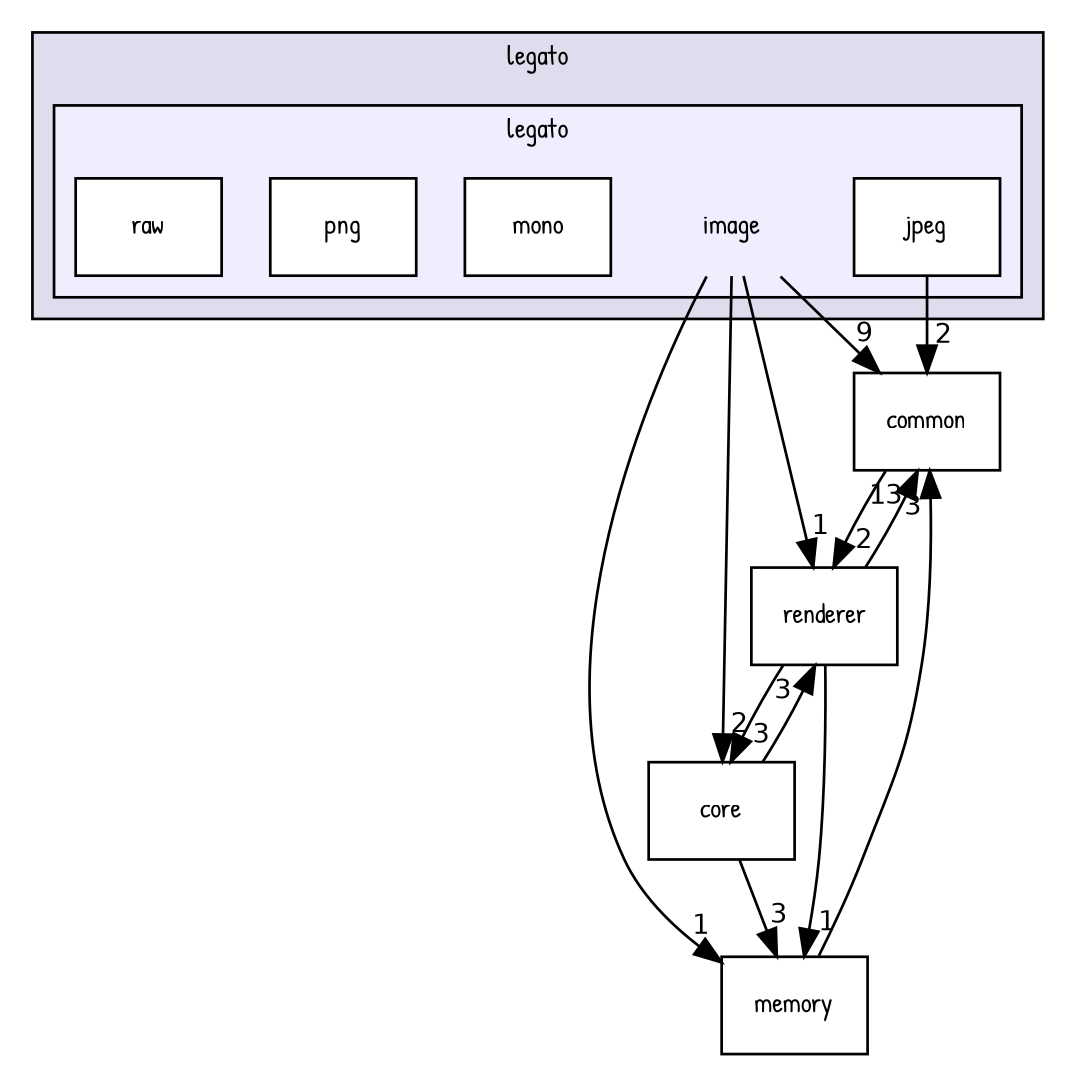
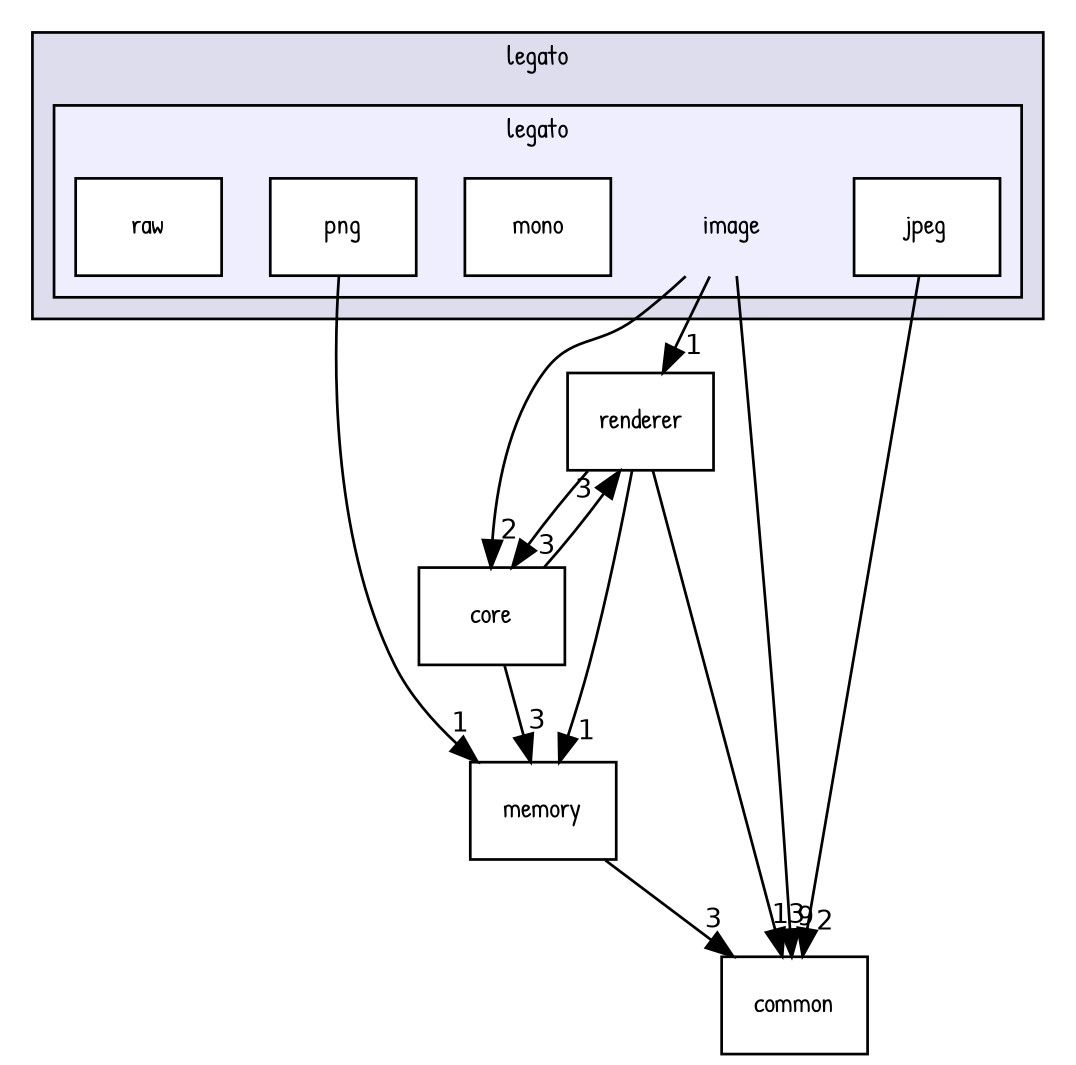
(864, 506) -> none
(594, 618) -> (351, 524)
